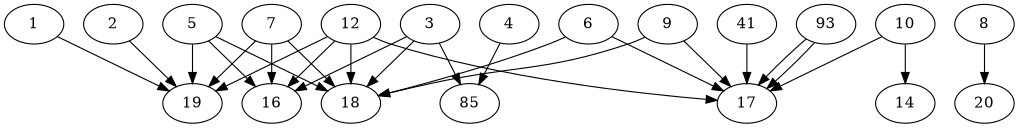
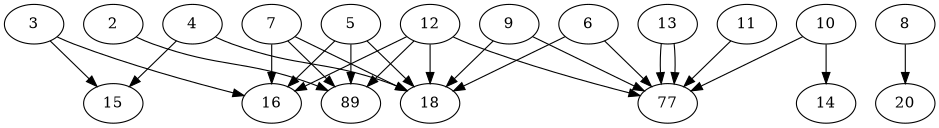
(34, 24) -> none
(747, 24) -> (747, 24)
(826, 24) -> (668, 24)
(395, 60) -> (297, 61)
(193, 103) -> (351, 103)
(470, 103) -> (113, 103)
(747, 103) -> (668, 103)
